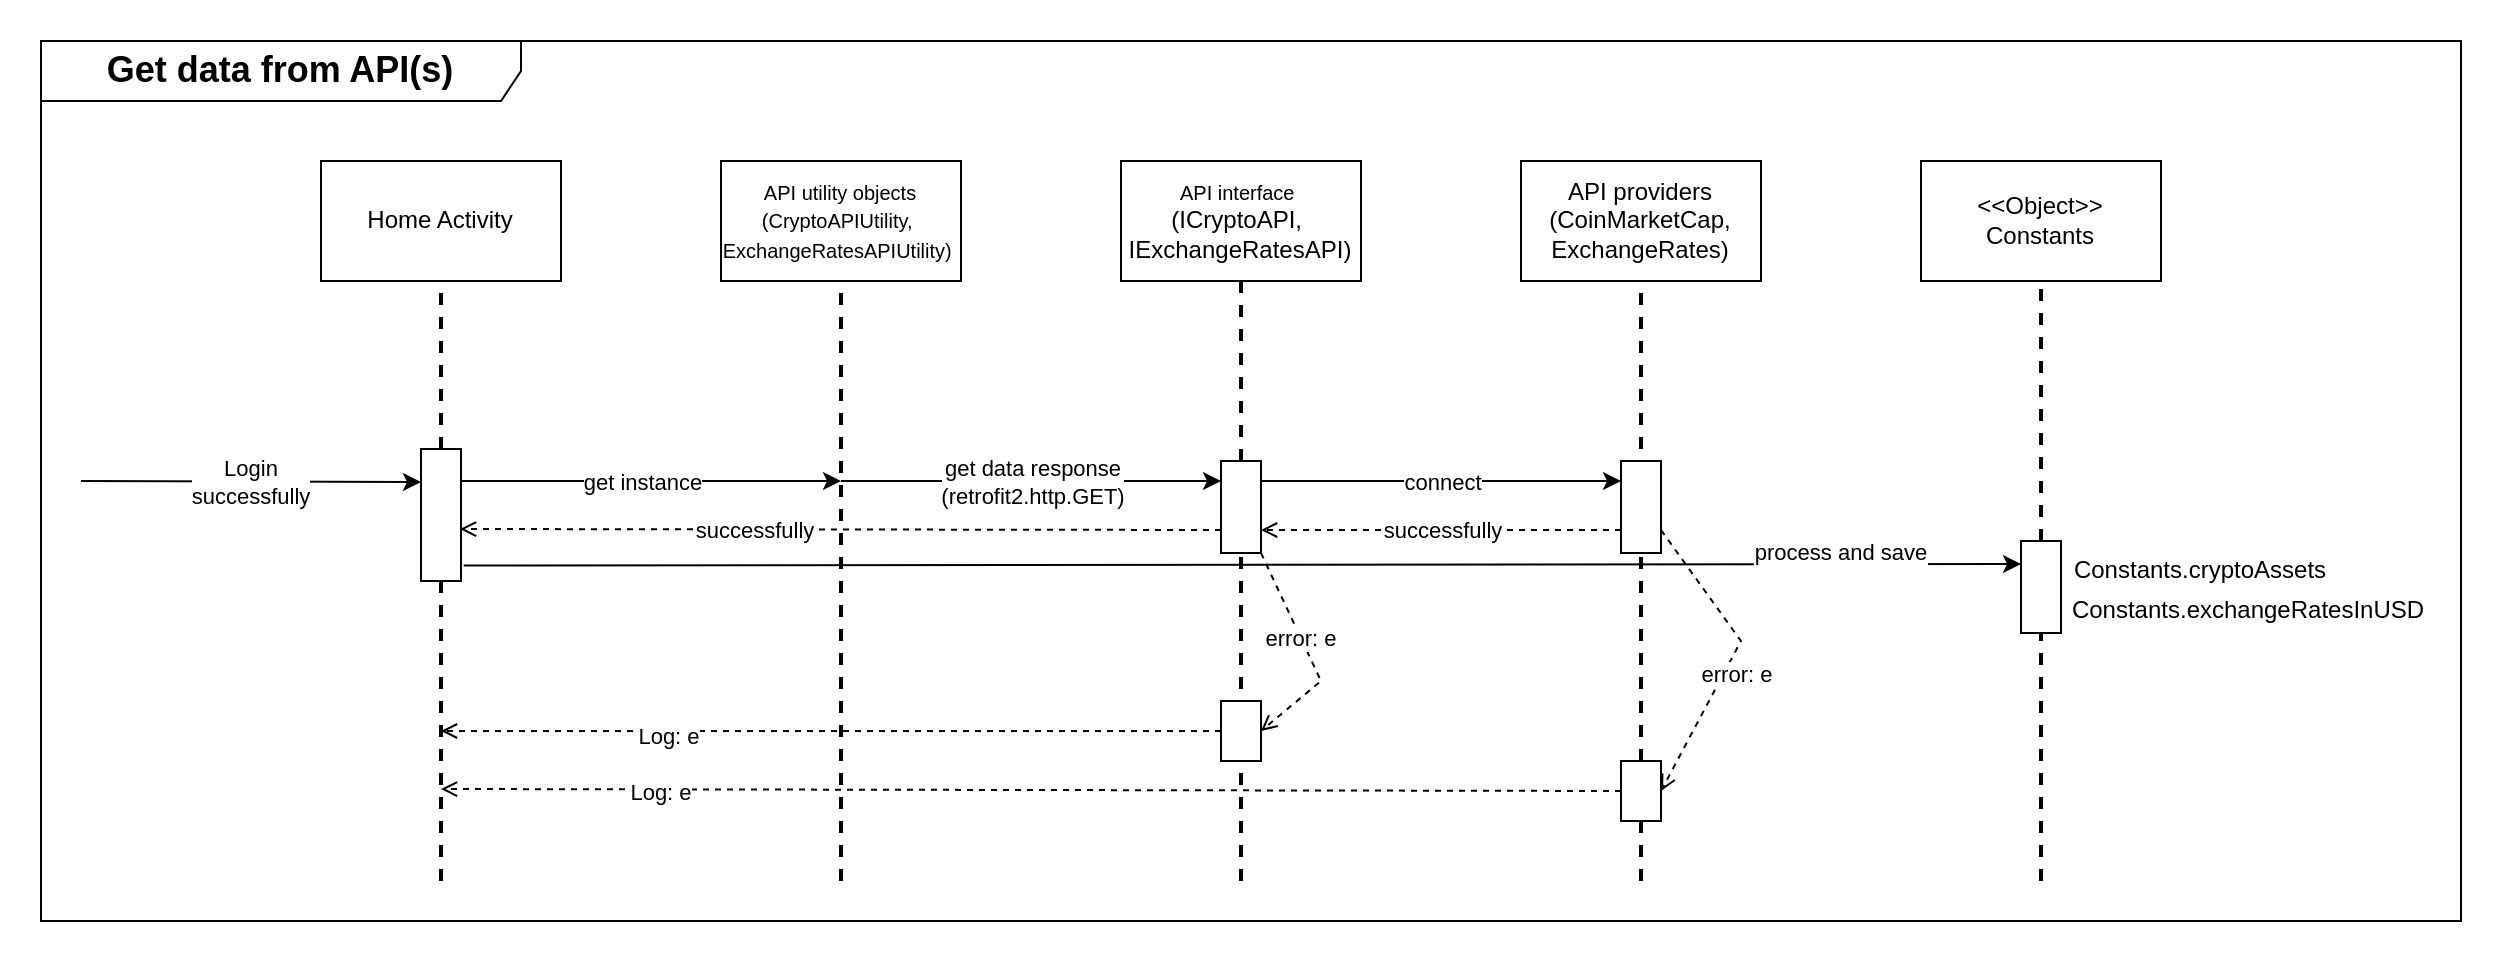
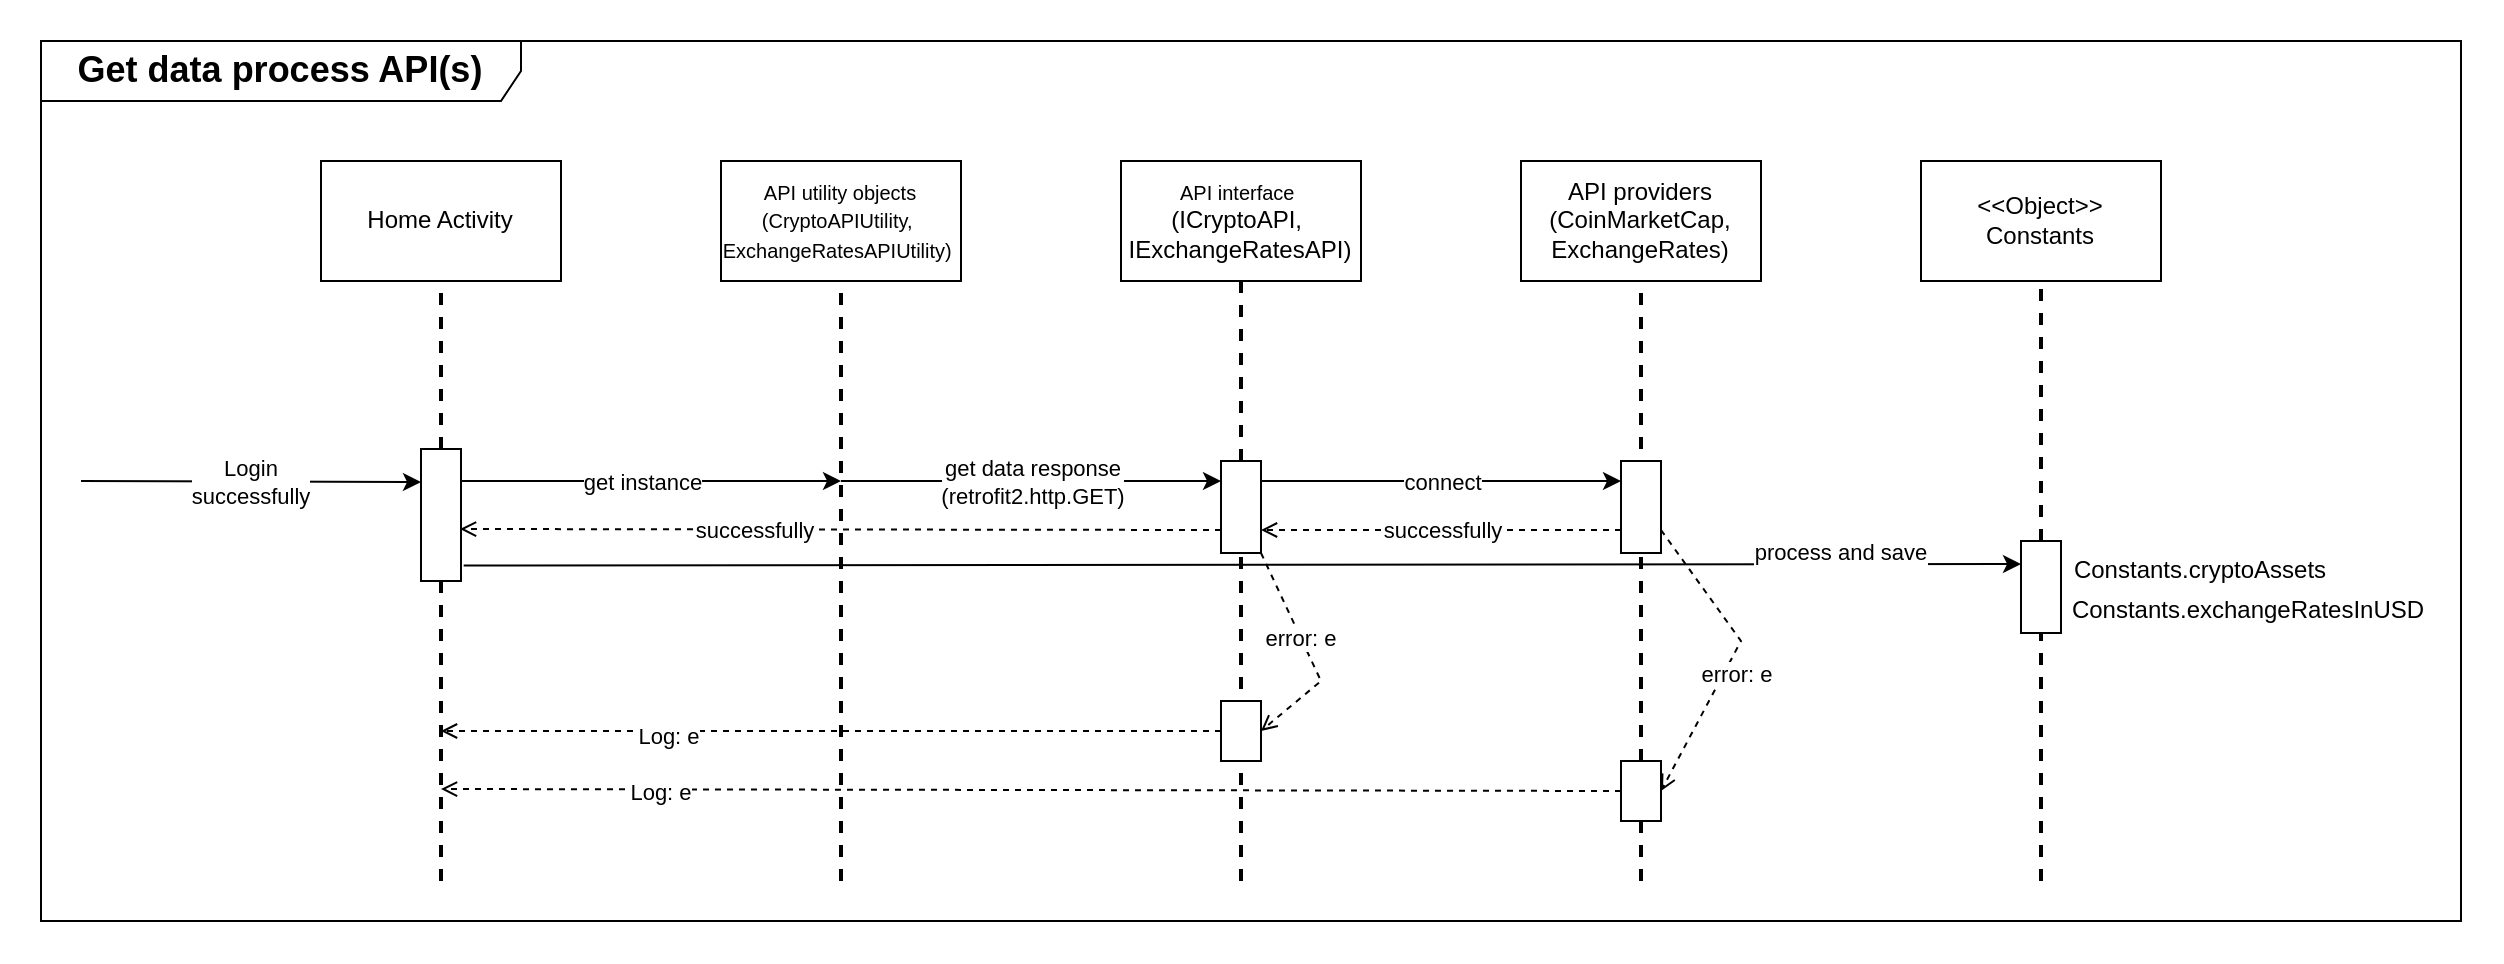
(281, 71) -> (281, 71)
